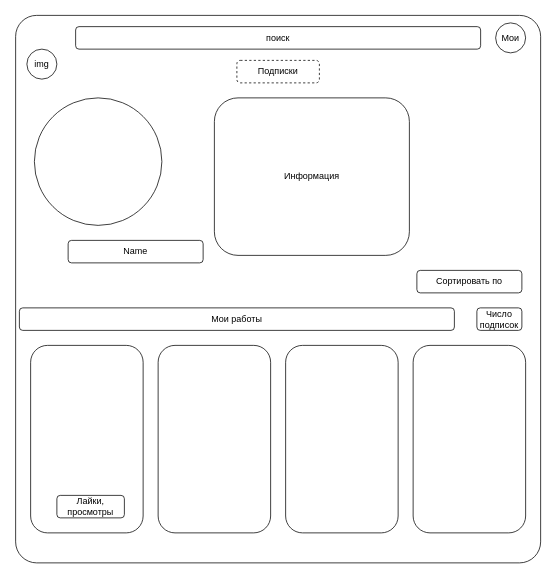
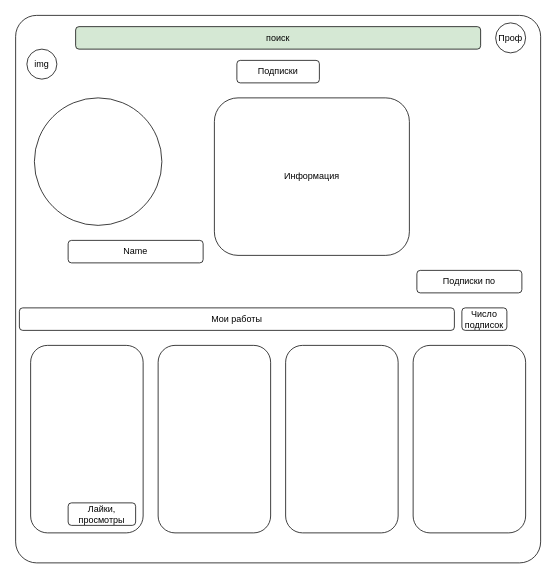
(278, 38) -> (278, 38)
(510, 38) -> (510, 38)
(278, 72) -> (278, 72)
(469, 282) -> (469, 282)
(499, 319) -> (484, 319)
(90, 507) -> (102, 514)
